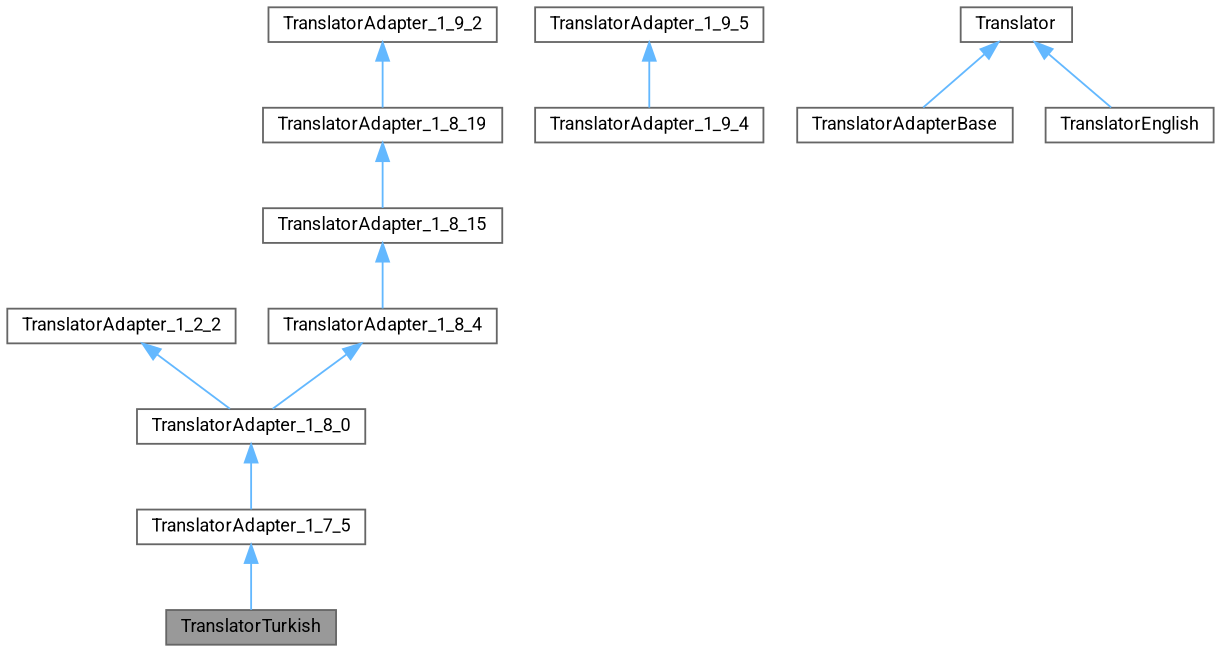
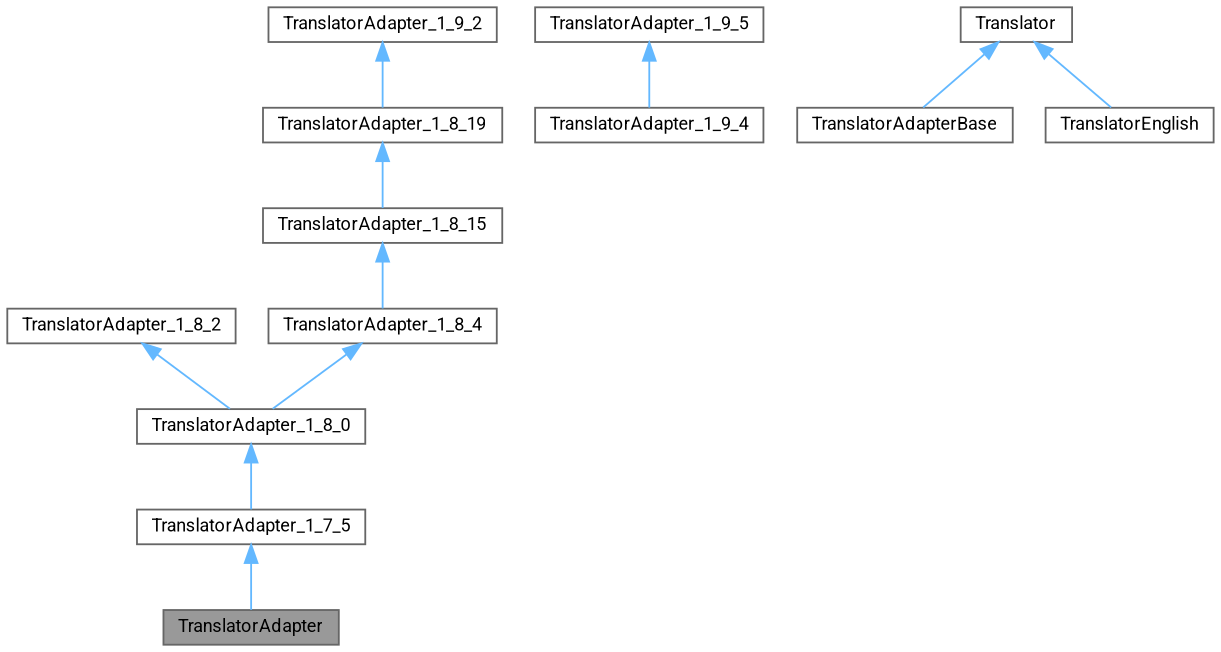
(121, 326) -> (121, 326)
(251, 627) -> (251, 627)
